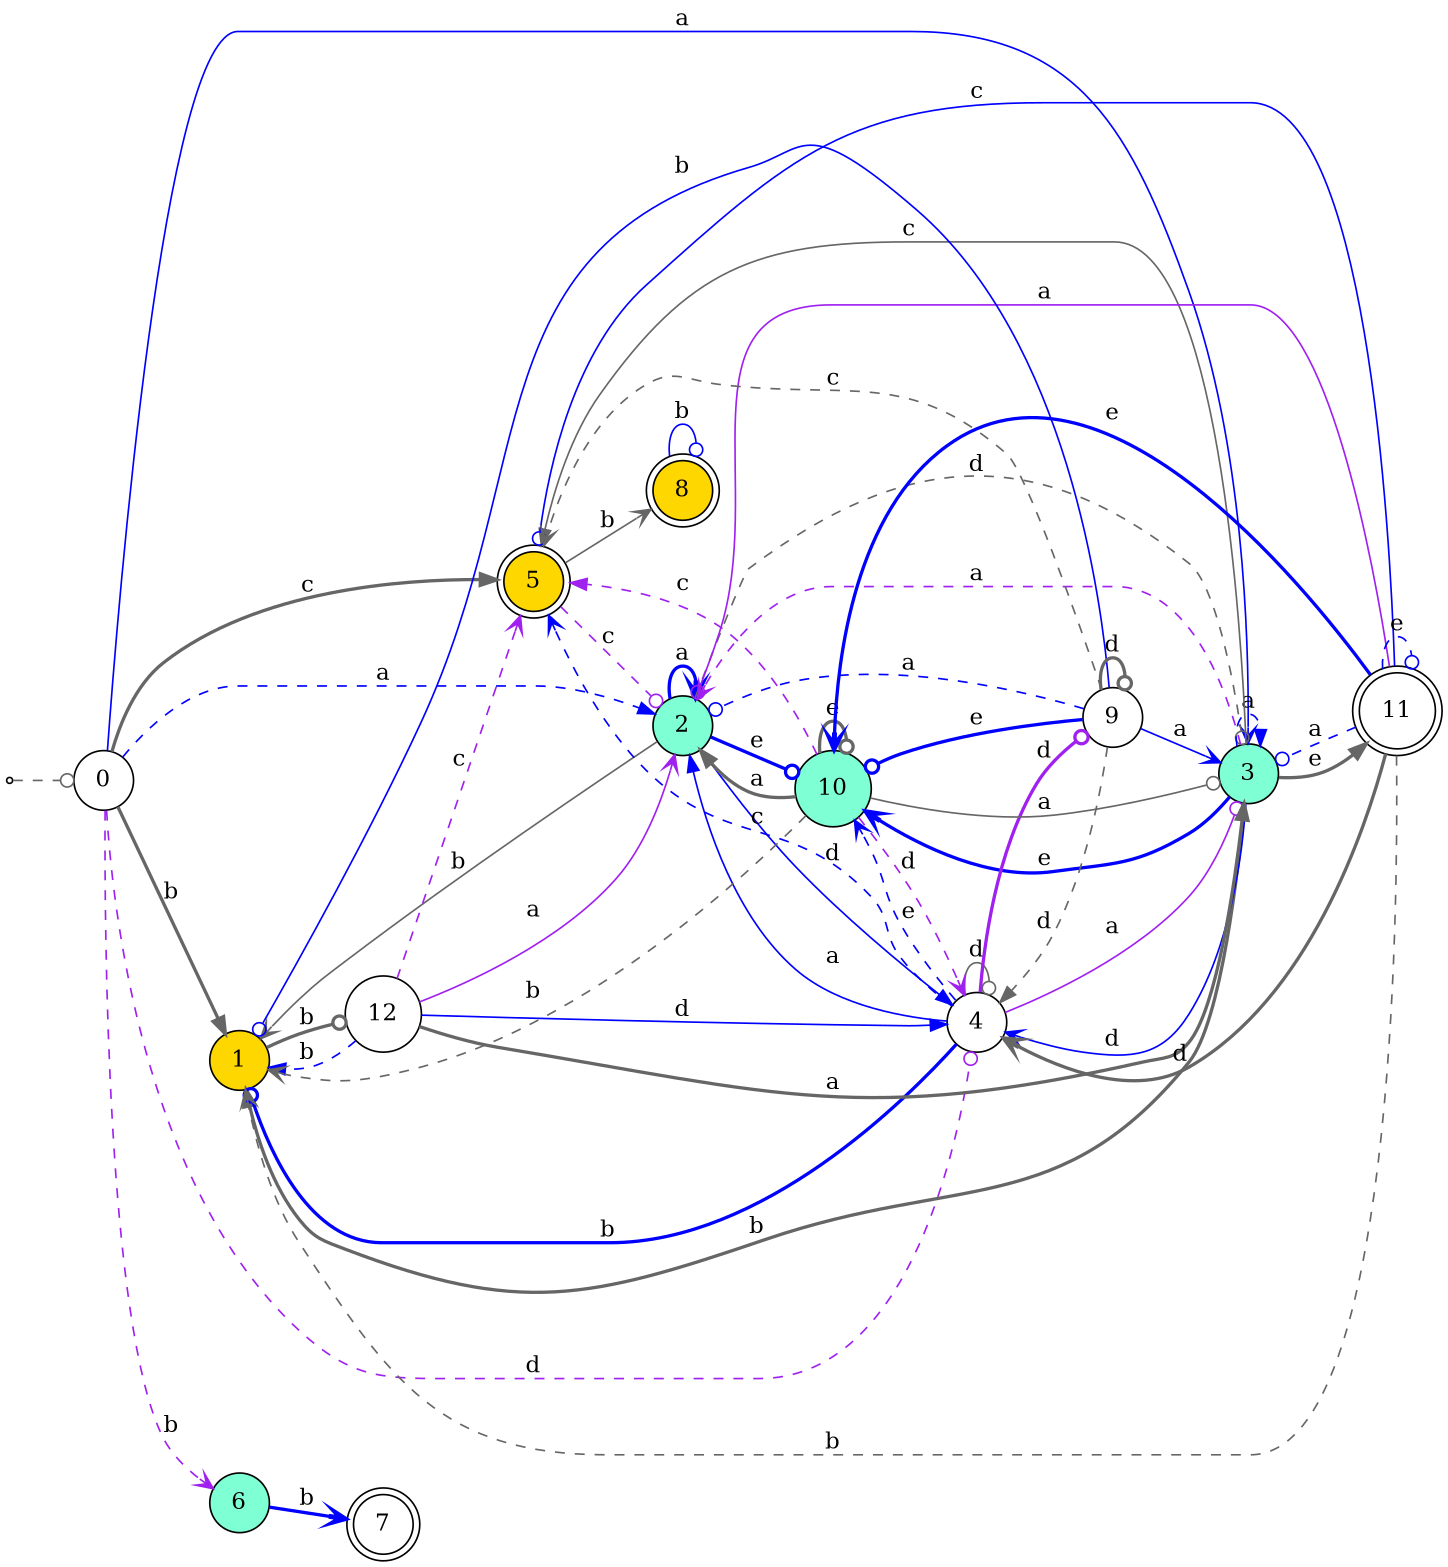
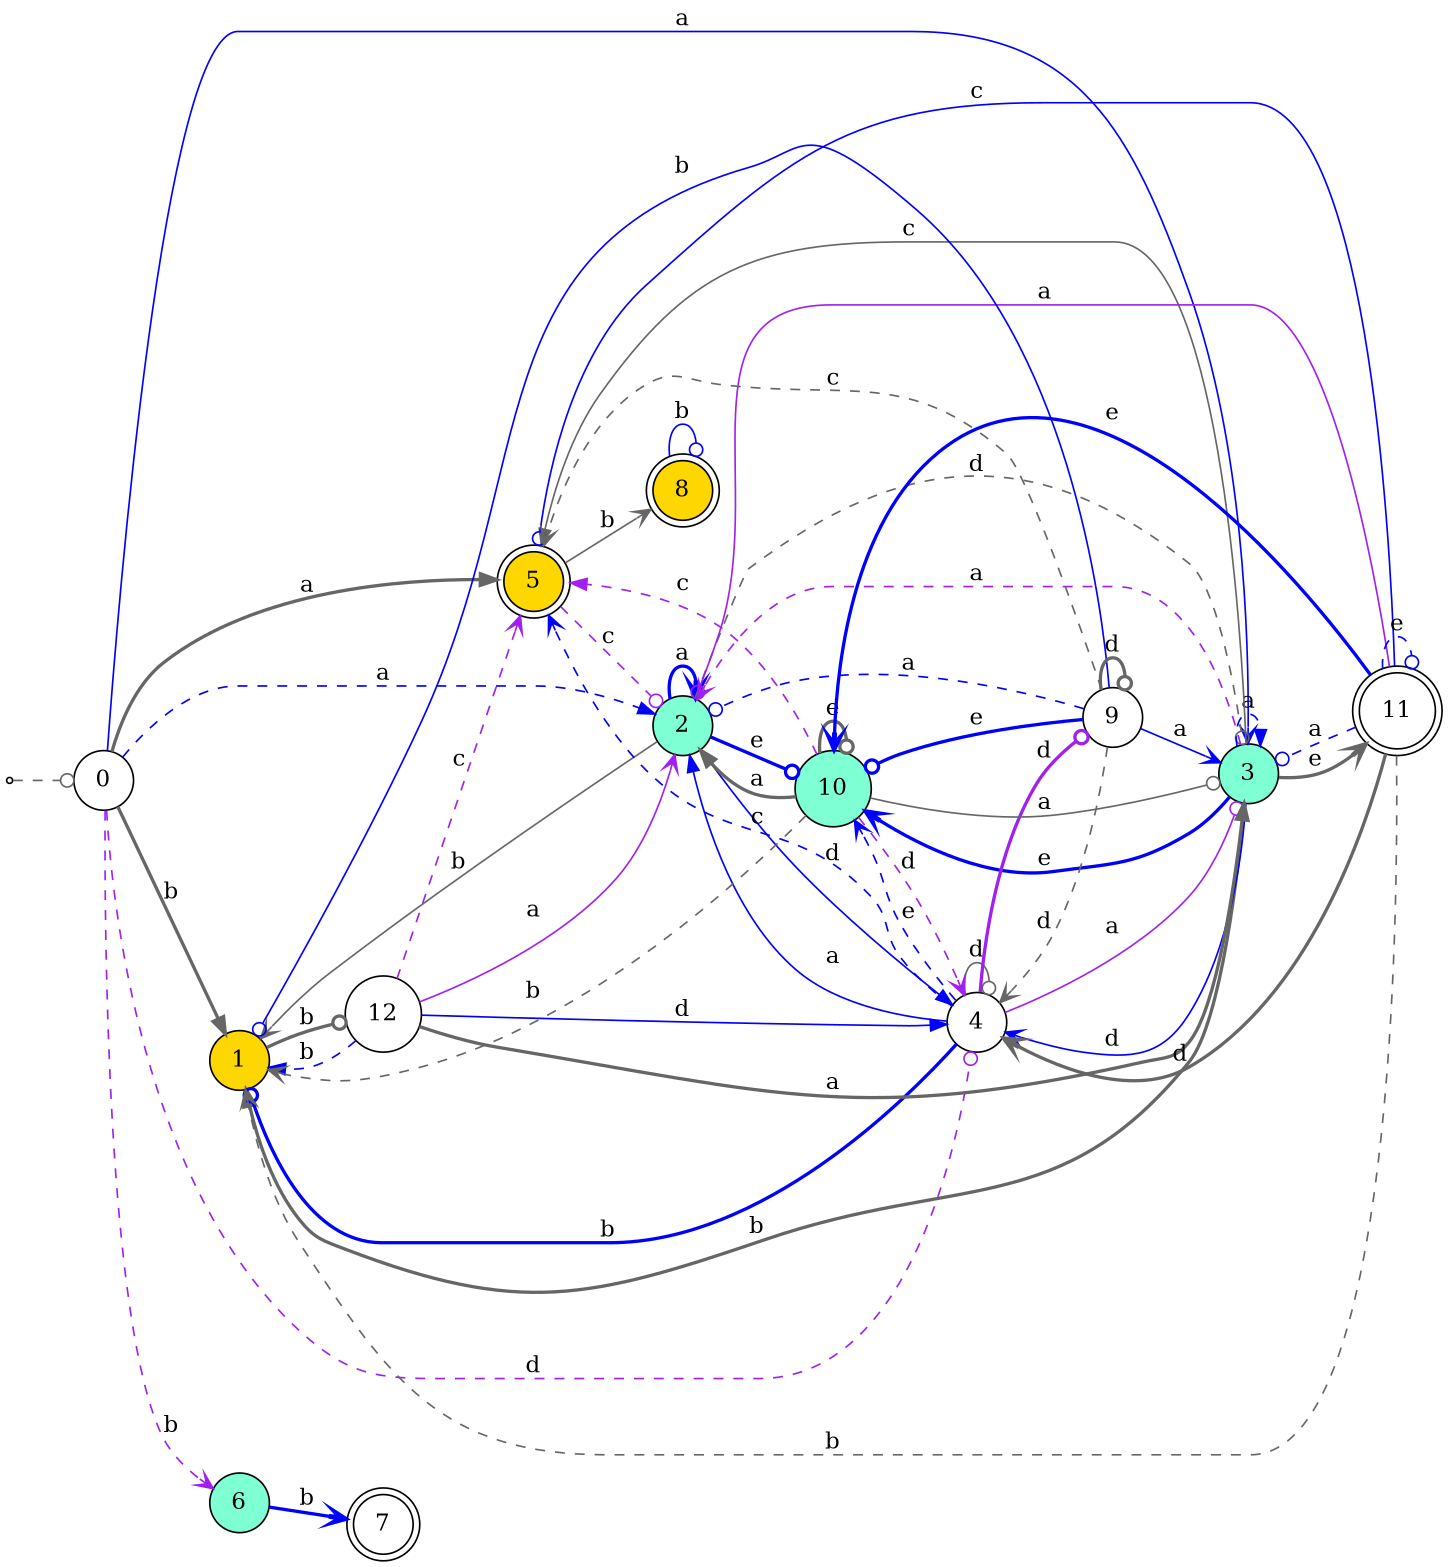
(308, 586) -> (308, 586)
(1319, 774) -> (1319, 774)
(1075, 883) -> (1075, 883)
